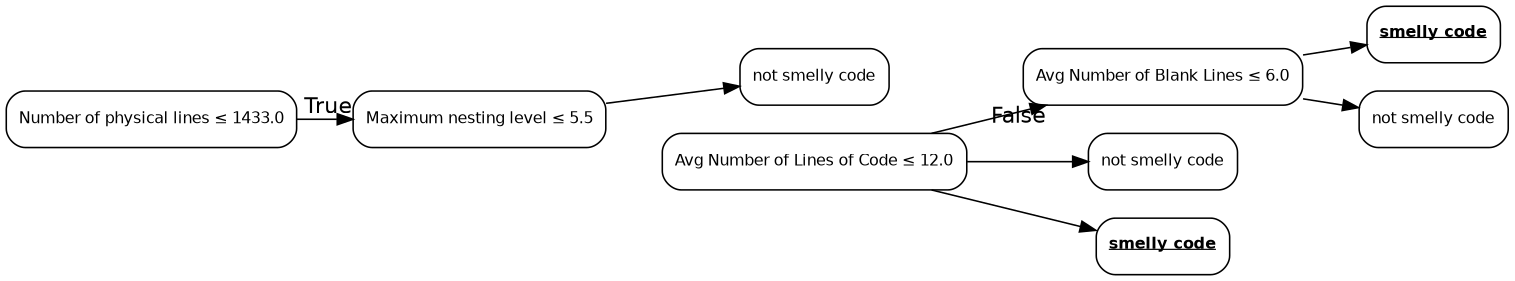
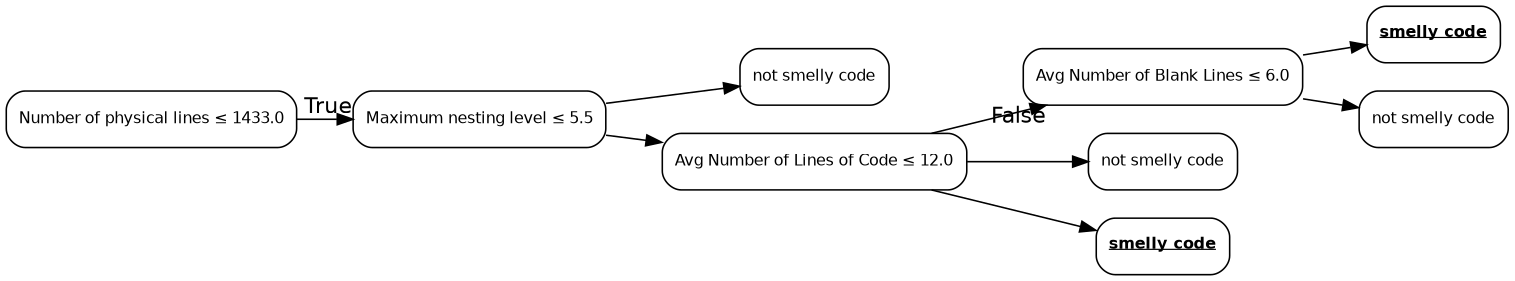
none -> (626, 138)
